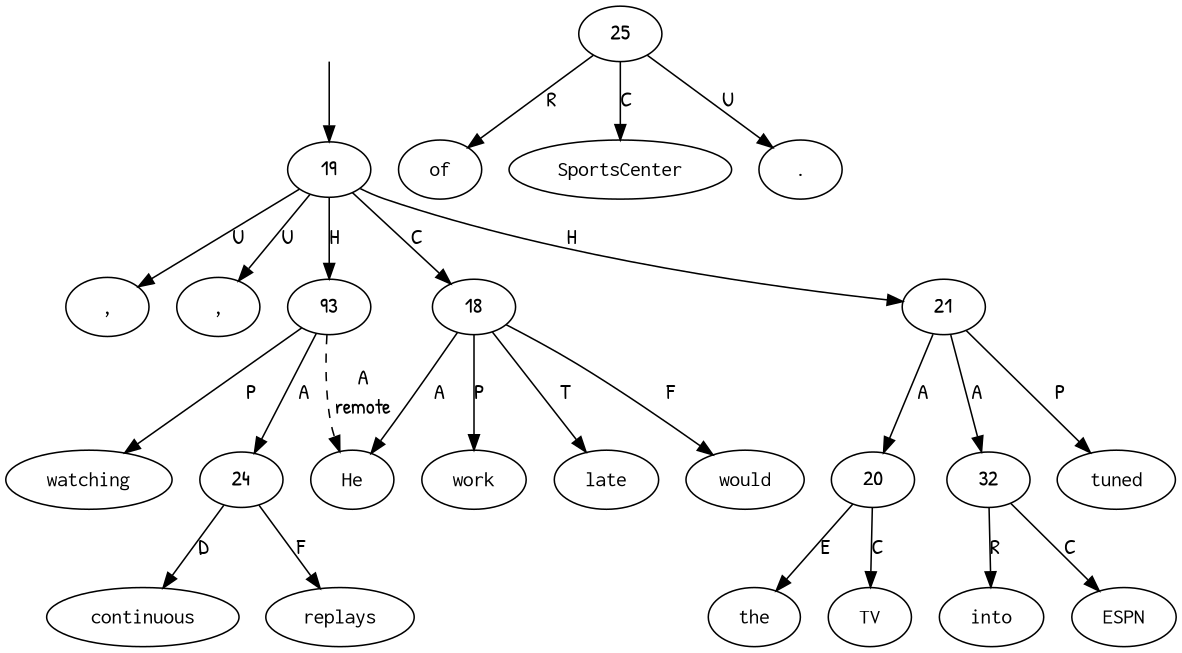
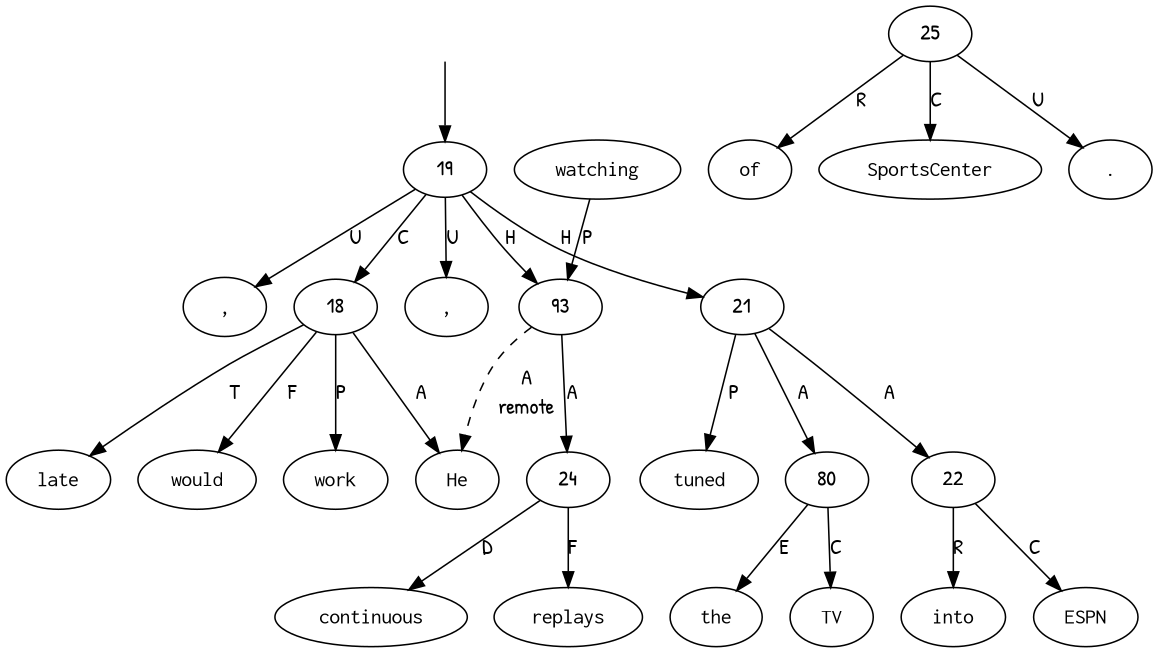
(219, 386) -> (581, 232)
(873, 480) -> (827, 480)
(988, 480) -> (953, 480)
